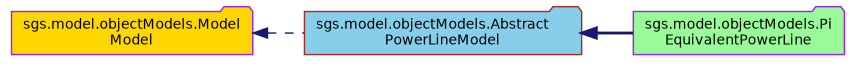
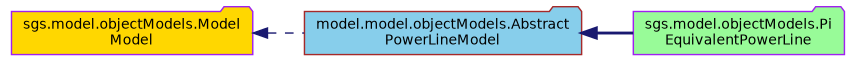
(443, 33) -> (443, 33)
